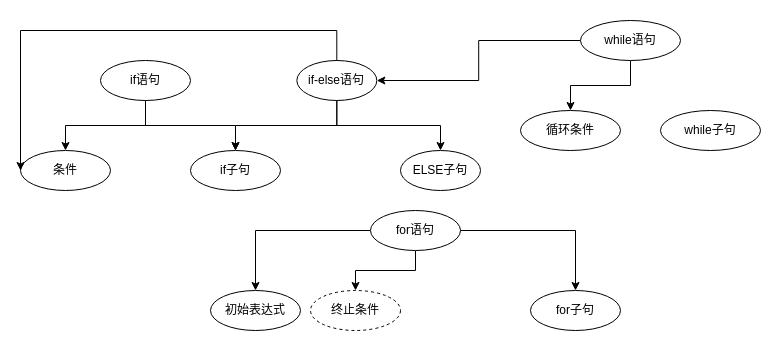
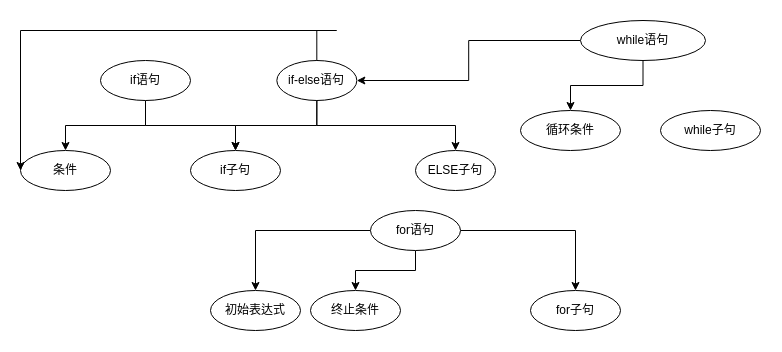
(631, 41) -> (643, 41)
(337, 81) -> (317, 81)
(441, 171) -> (456, 171)
(356, 311) -> (356, 311)
